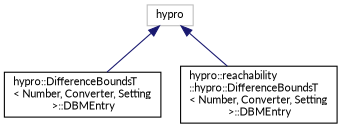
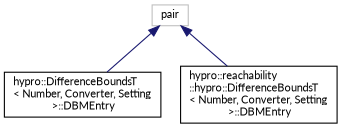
(170, 15) -> (170, 15)
